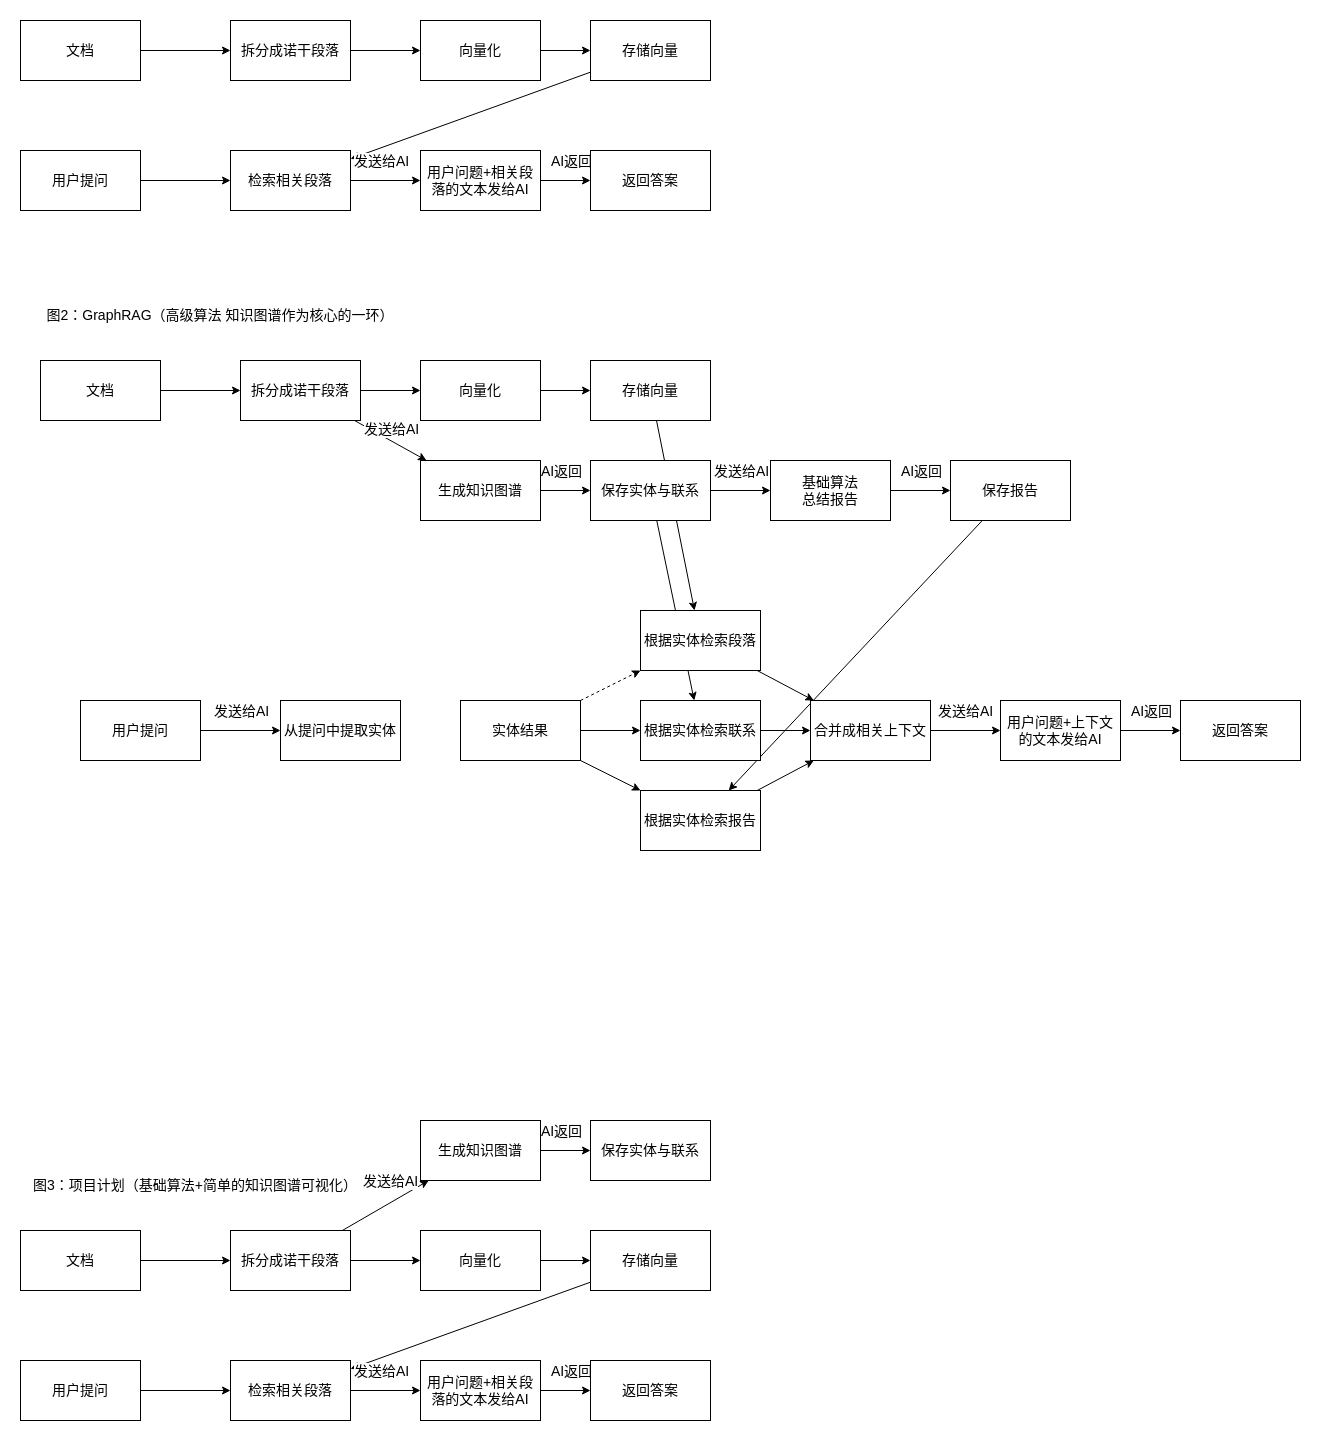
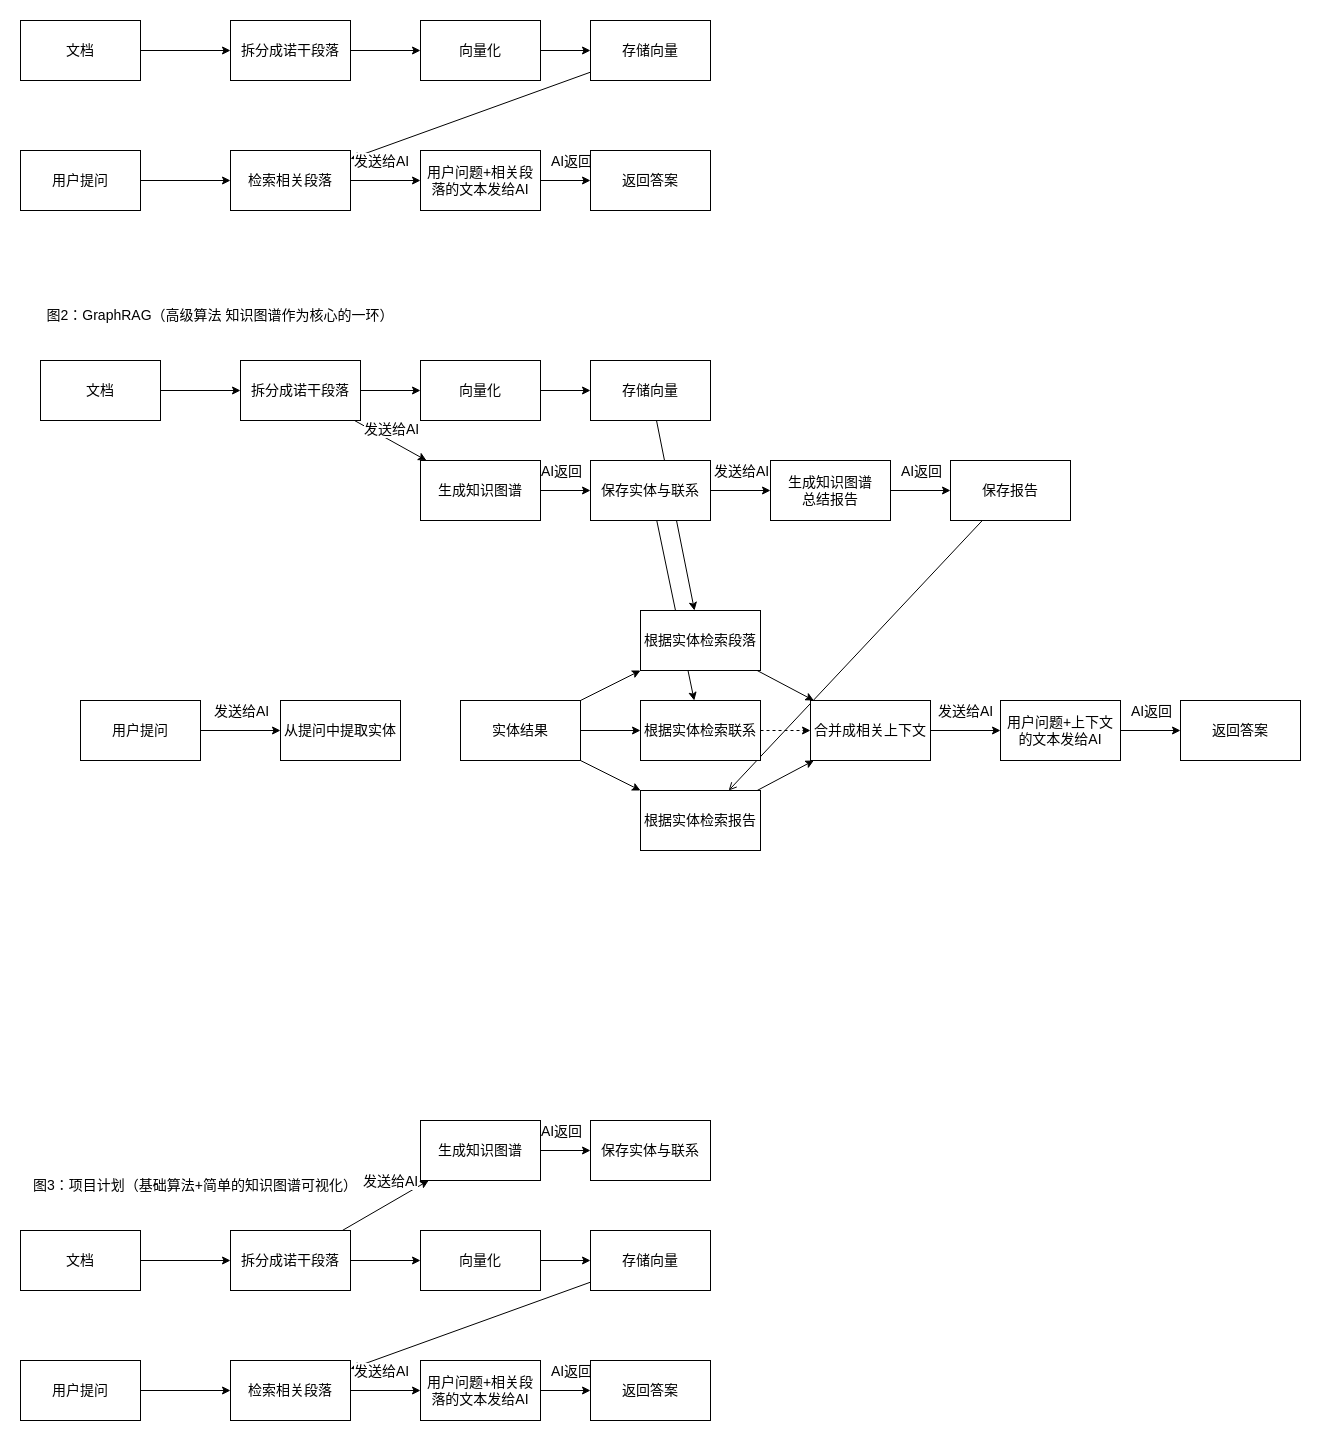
(831, 491) -> (831, 491)
(609, 686) -> (609, 686)
(782, 731) -> (782, 731)
(734, 784) -> (733, 786)
